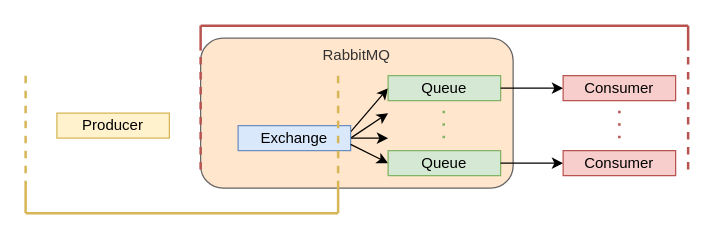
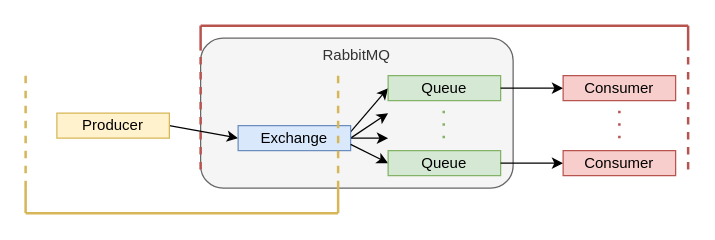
(357, 113) -> (357, 113)
none -> (197, 131)
